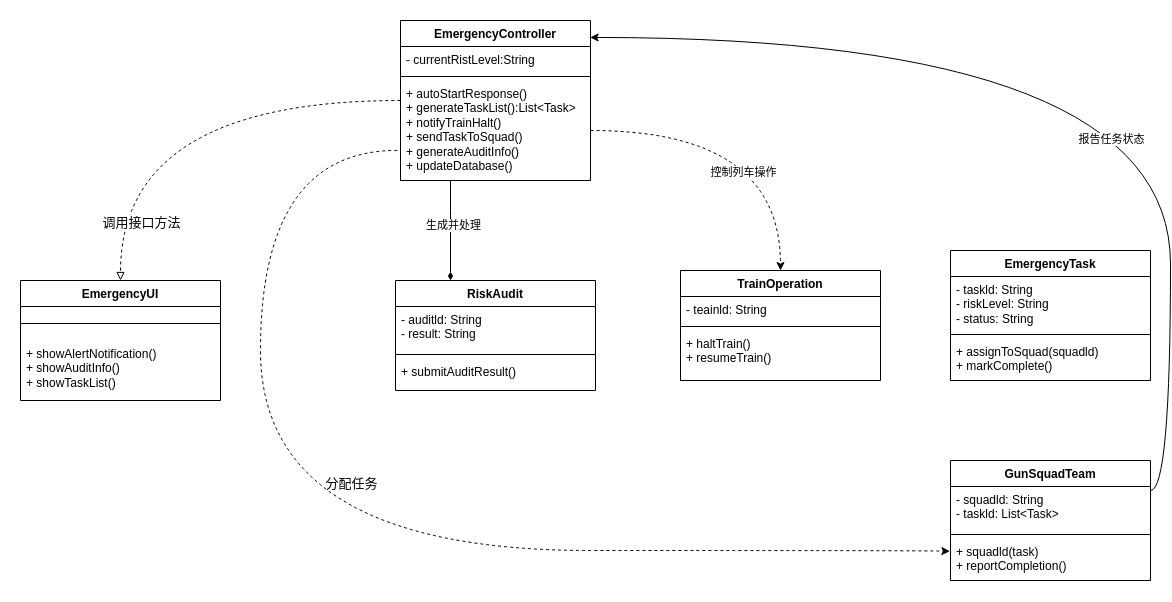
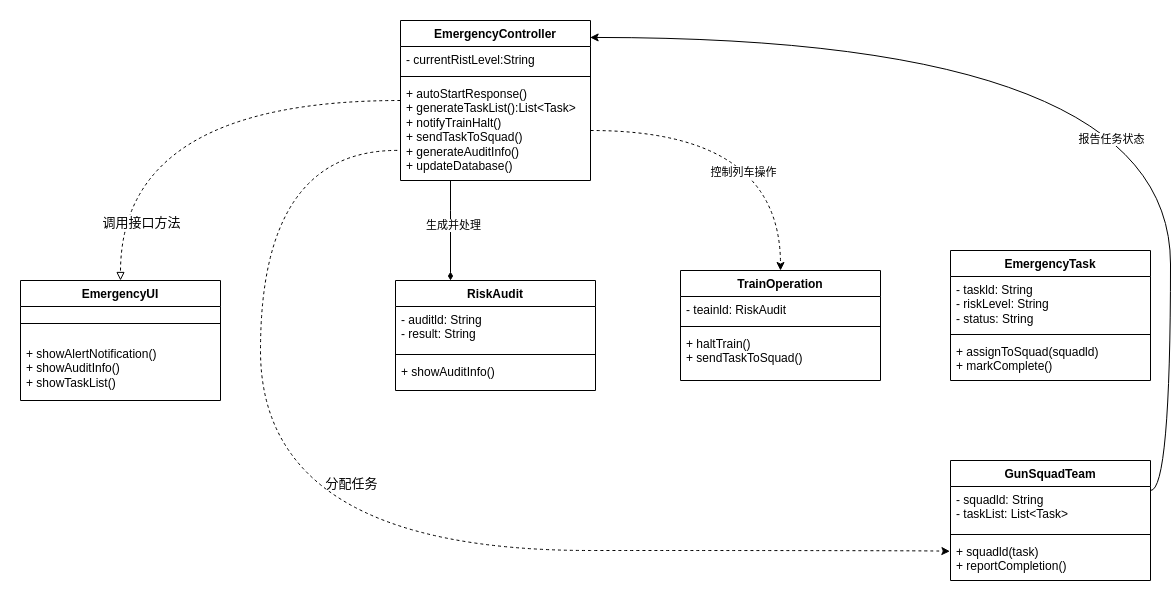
(734, 311) -> (743, 311)
(734, 352) -> (749, 352)
(466, 373) -> (456, 373)
(1016, 508) -> (1023, 508)
